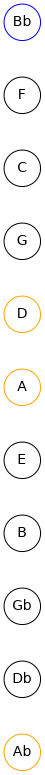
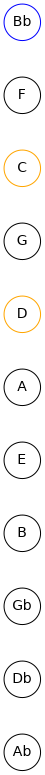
(22, 168) -> (22, 168)
(22, 387) -> (22, 387)
(22, 752) -> (22, 752)
